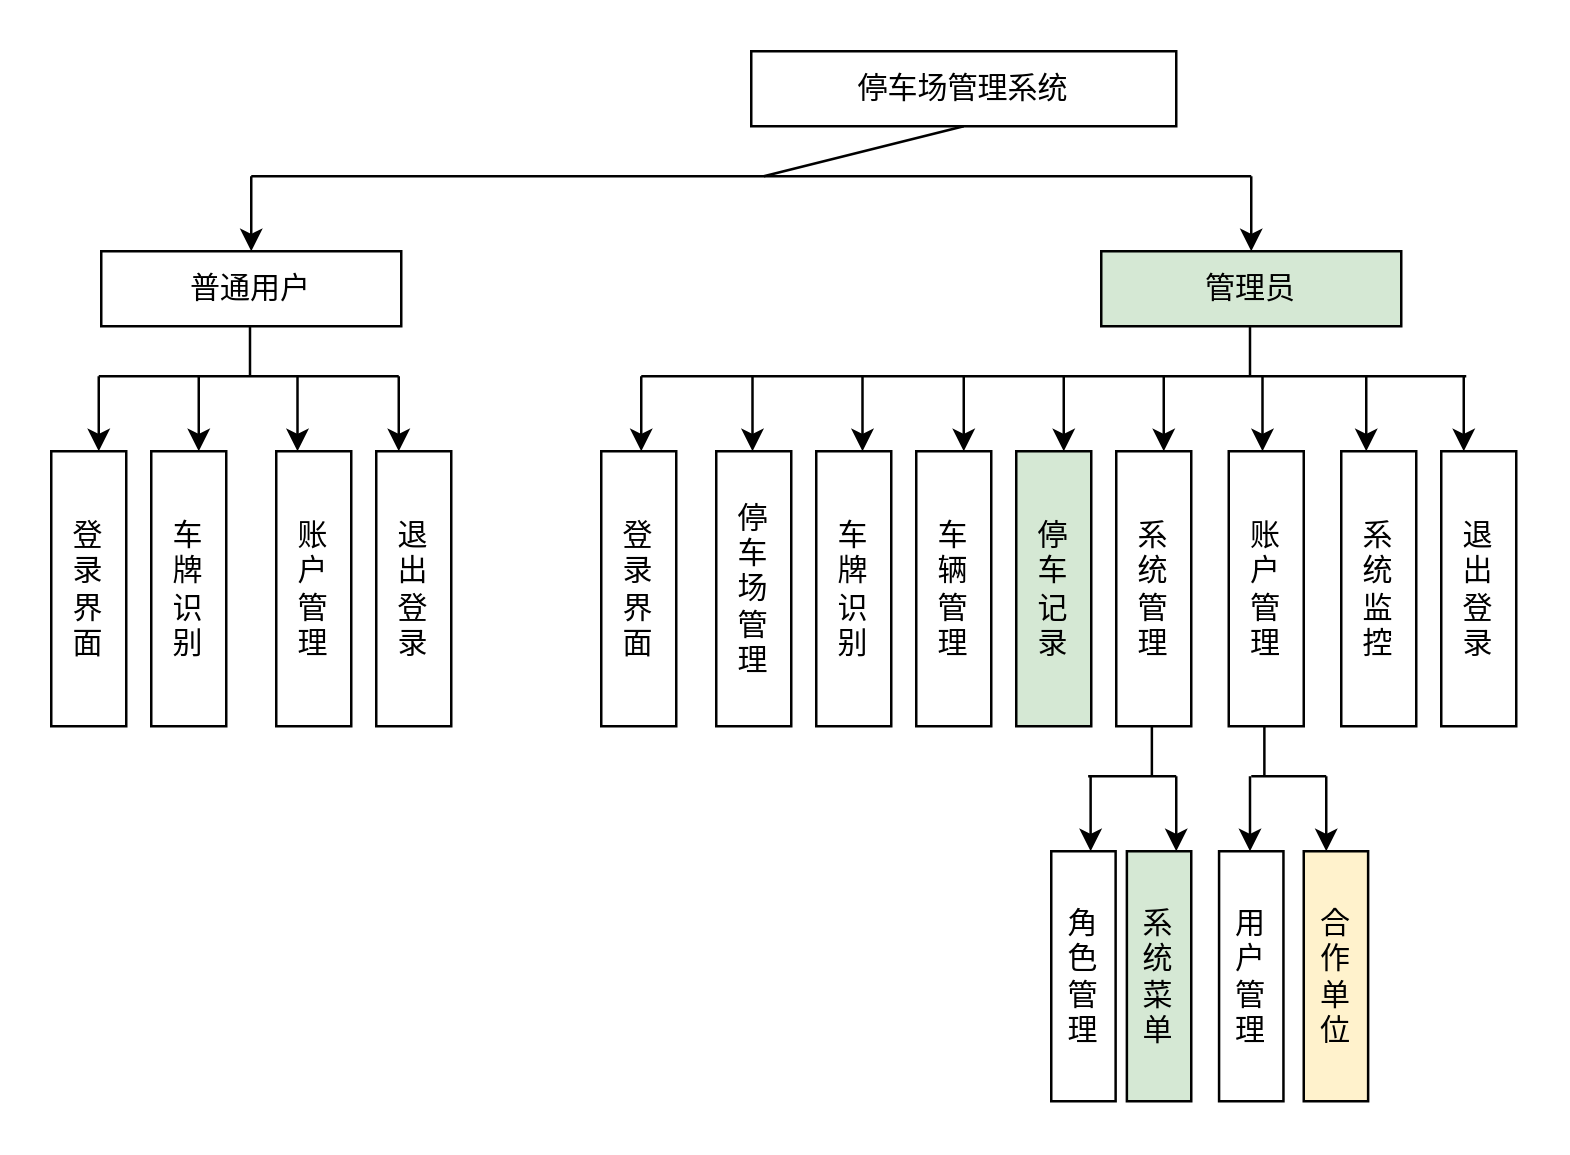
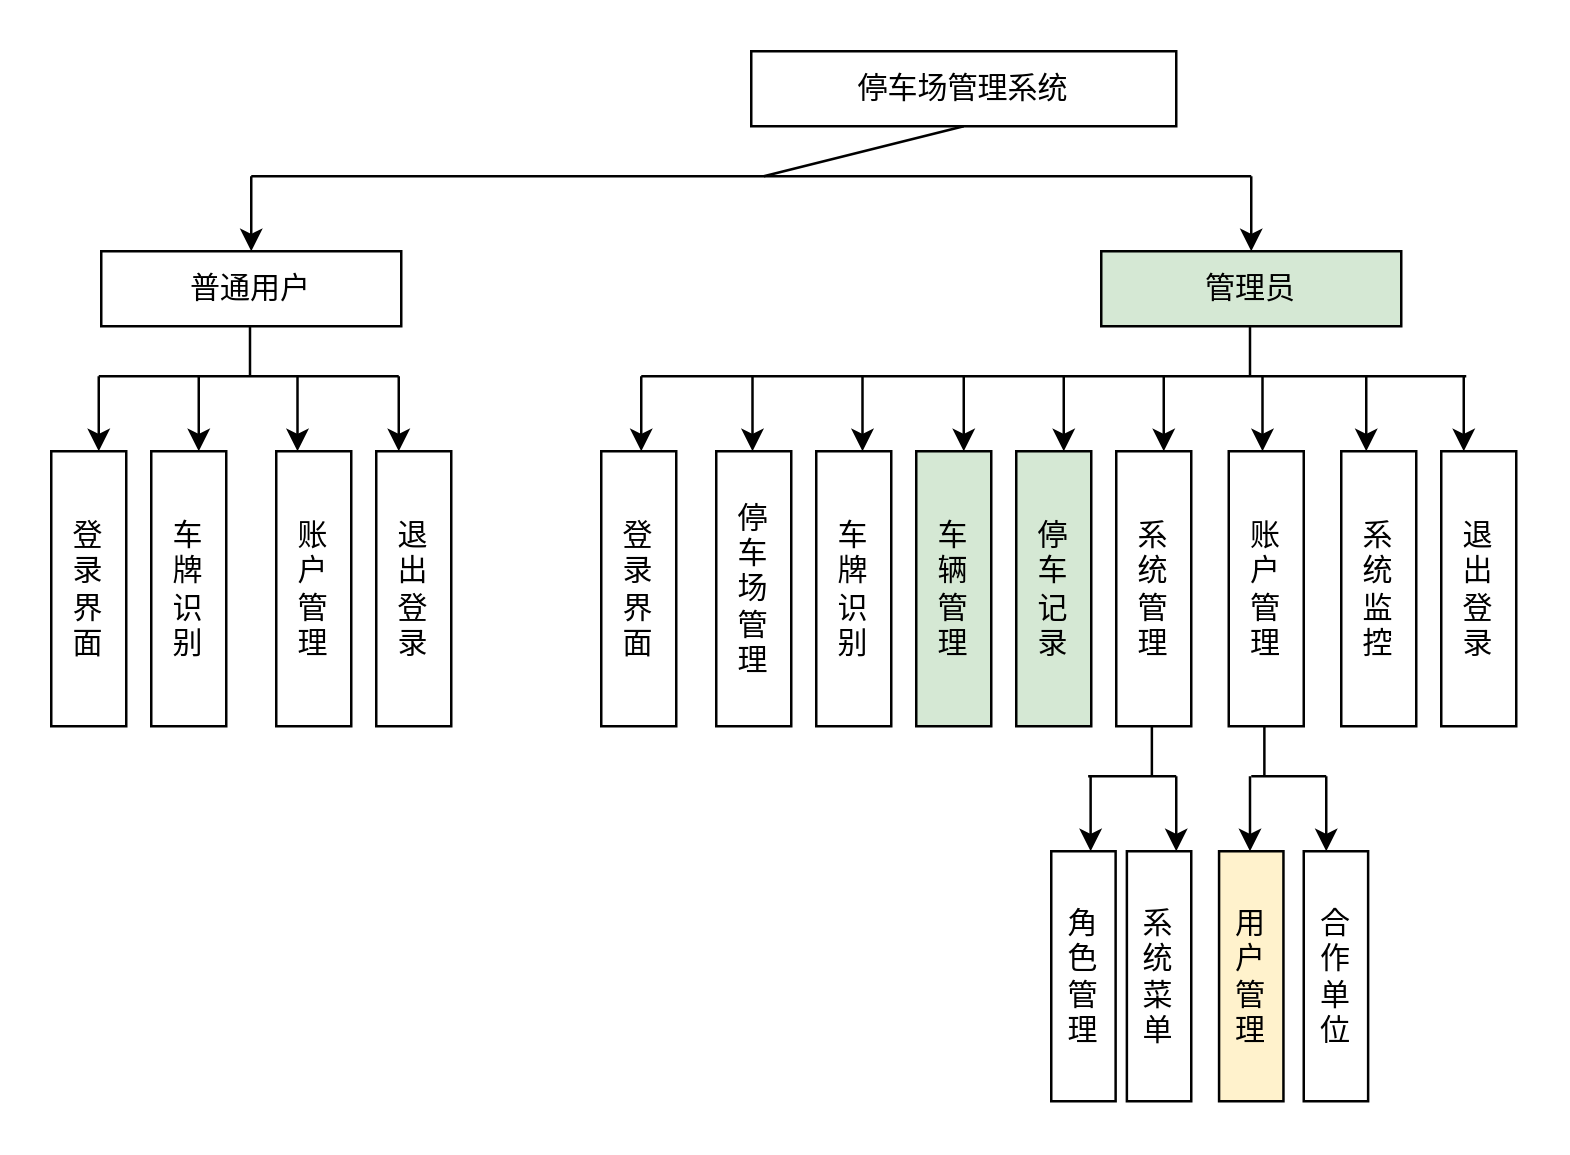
(954, 589) -> (954, 589)
(1159, 976) -> (1159, 976)
(1251, 976) -> (1251, 976)
(1336, 976) -> (1336, 976)
